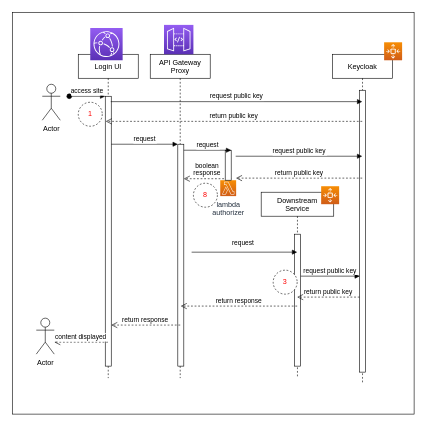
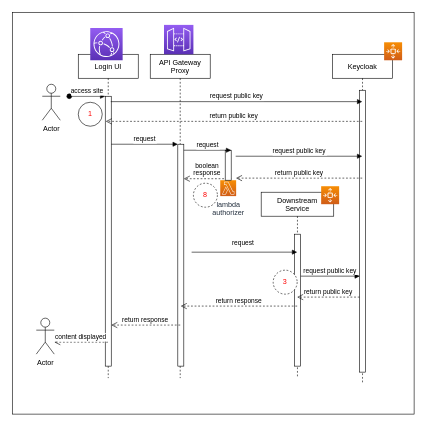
(90, 114) -> (90, 114)
